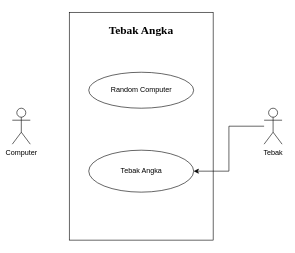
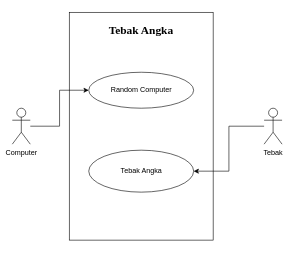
none -> (60, 109)
